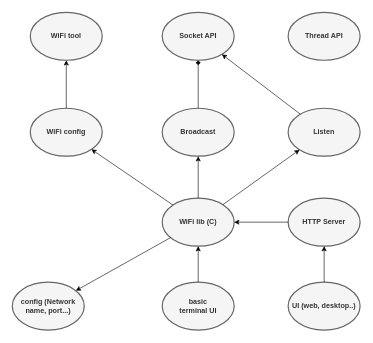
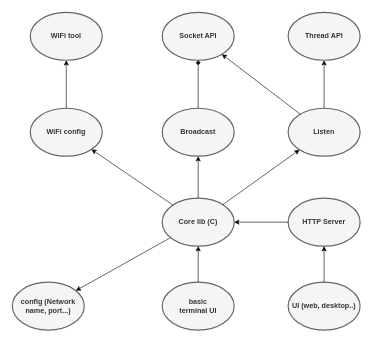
none -> (324, 65)
(198, 222) -> (198, 222)
